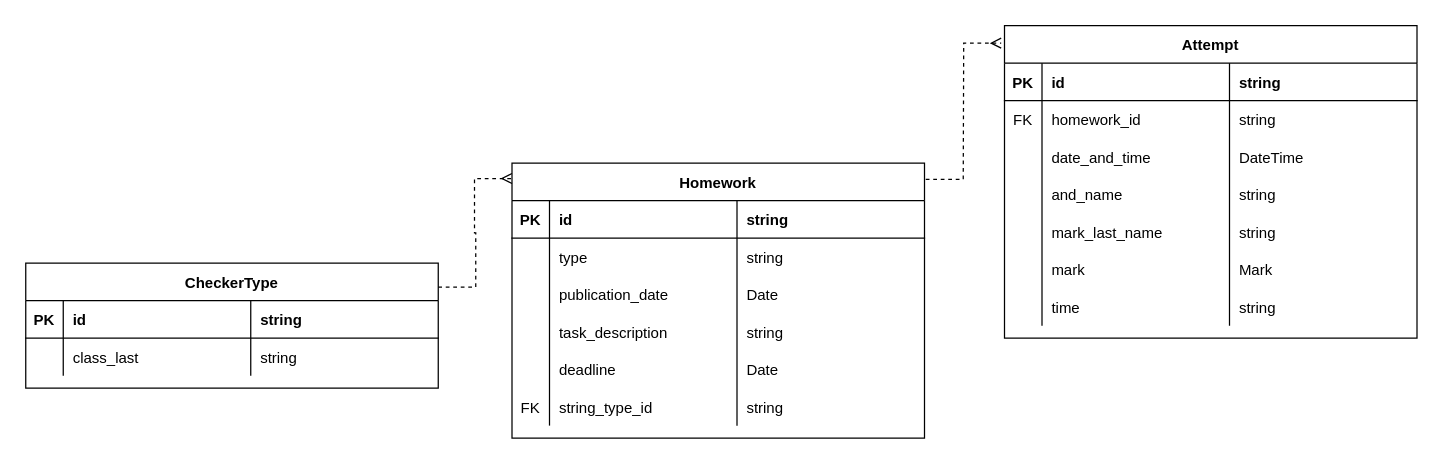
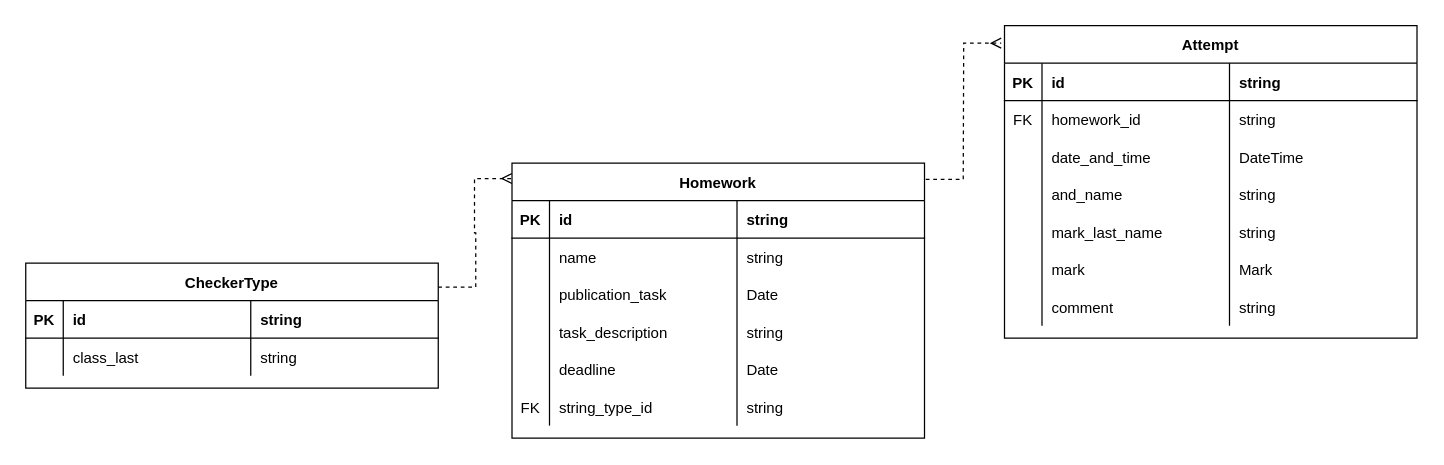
(576, 258) -> (576, 258)
(620, 295) -> (620, 295)
(1066, 308) -> (1081, 308)
